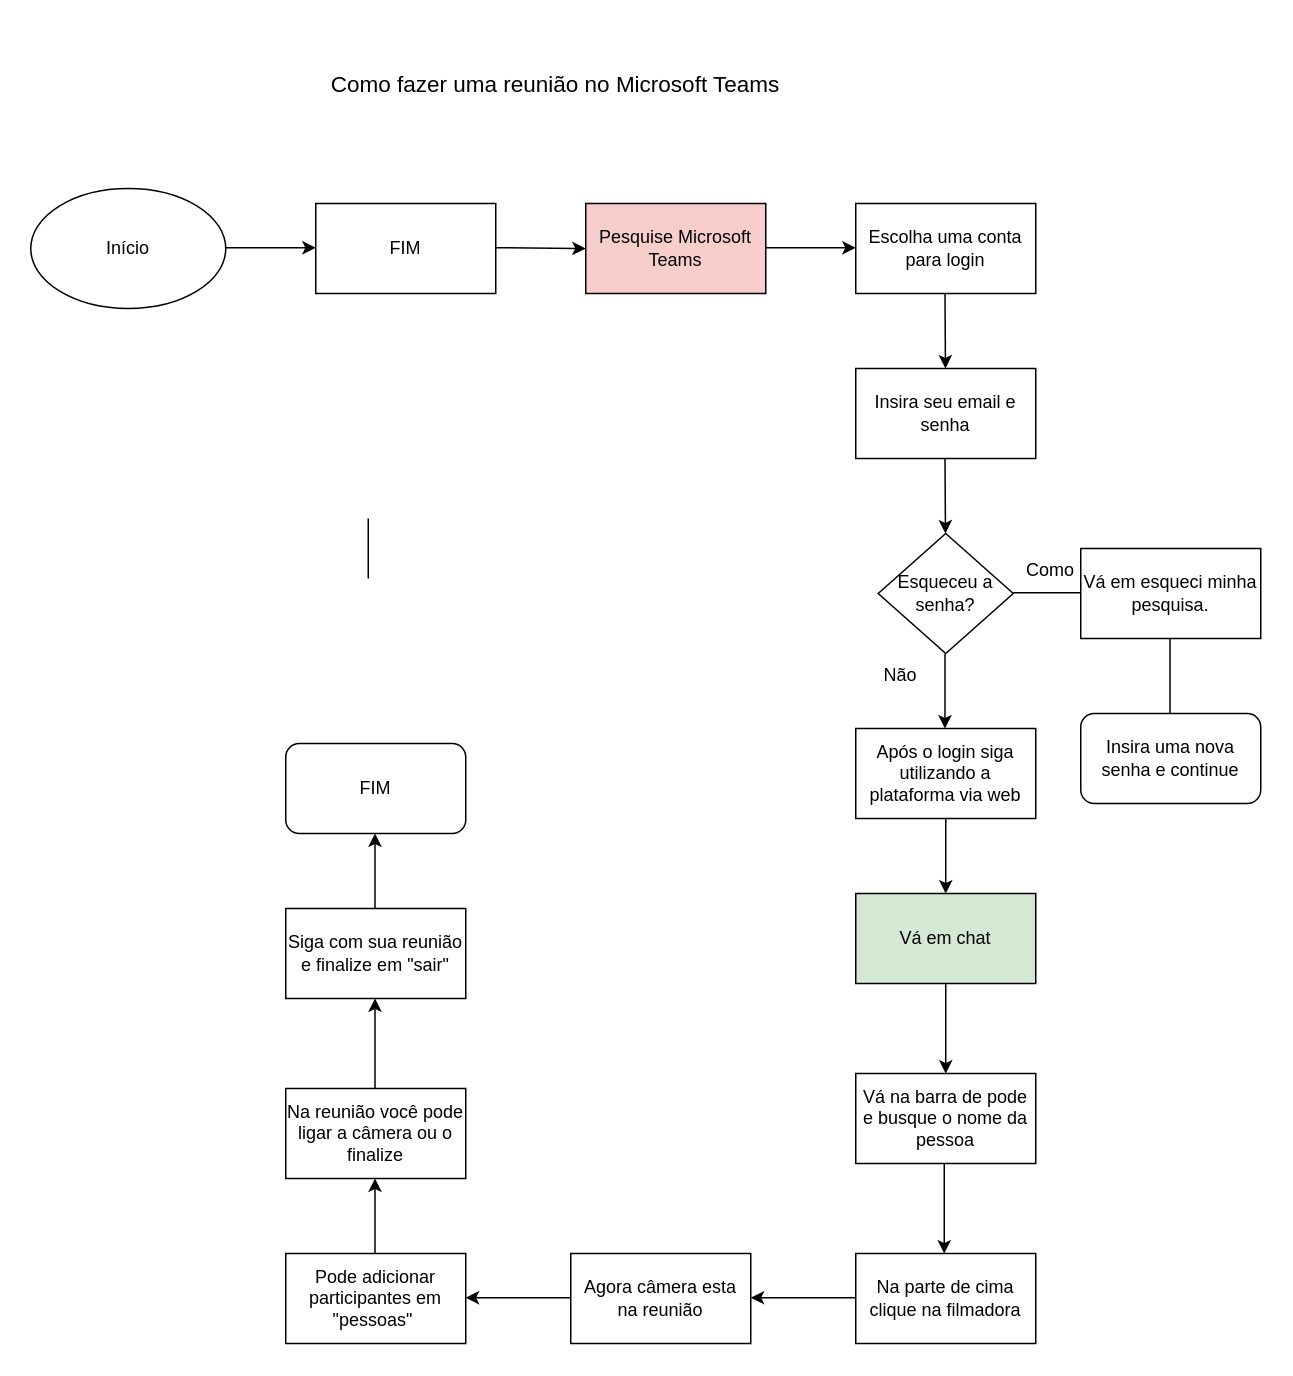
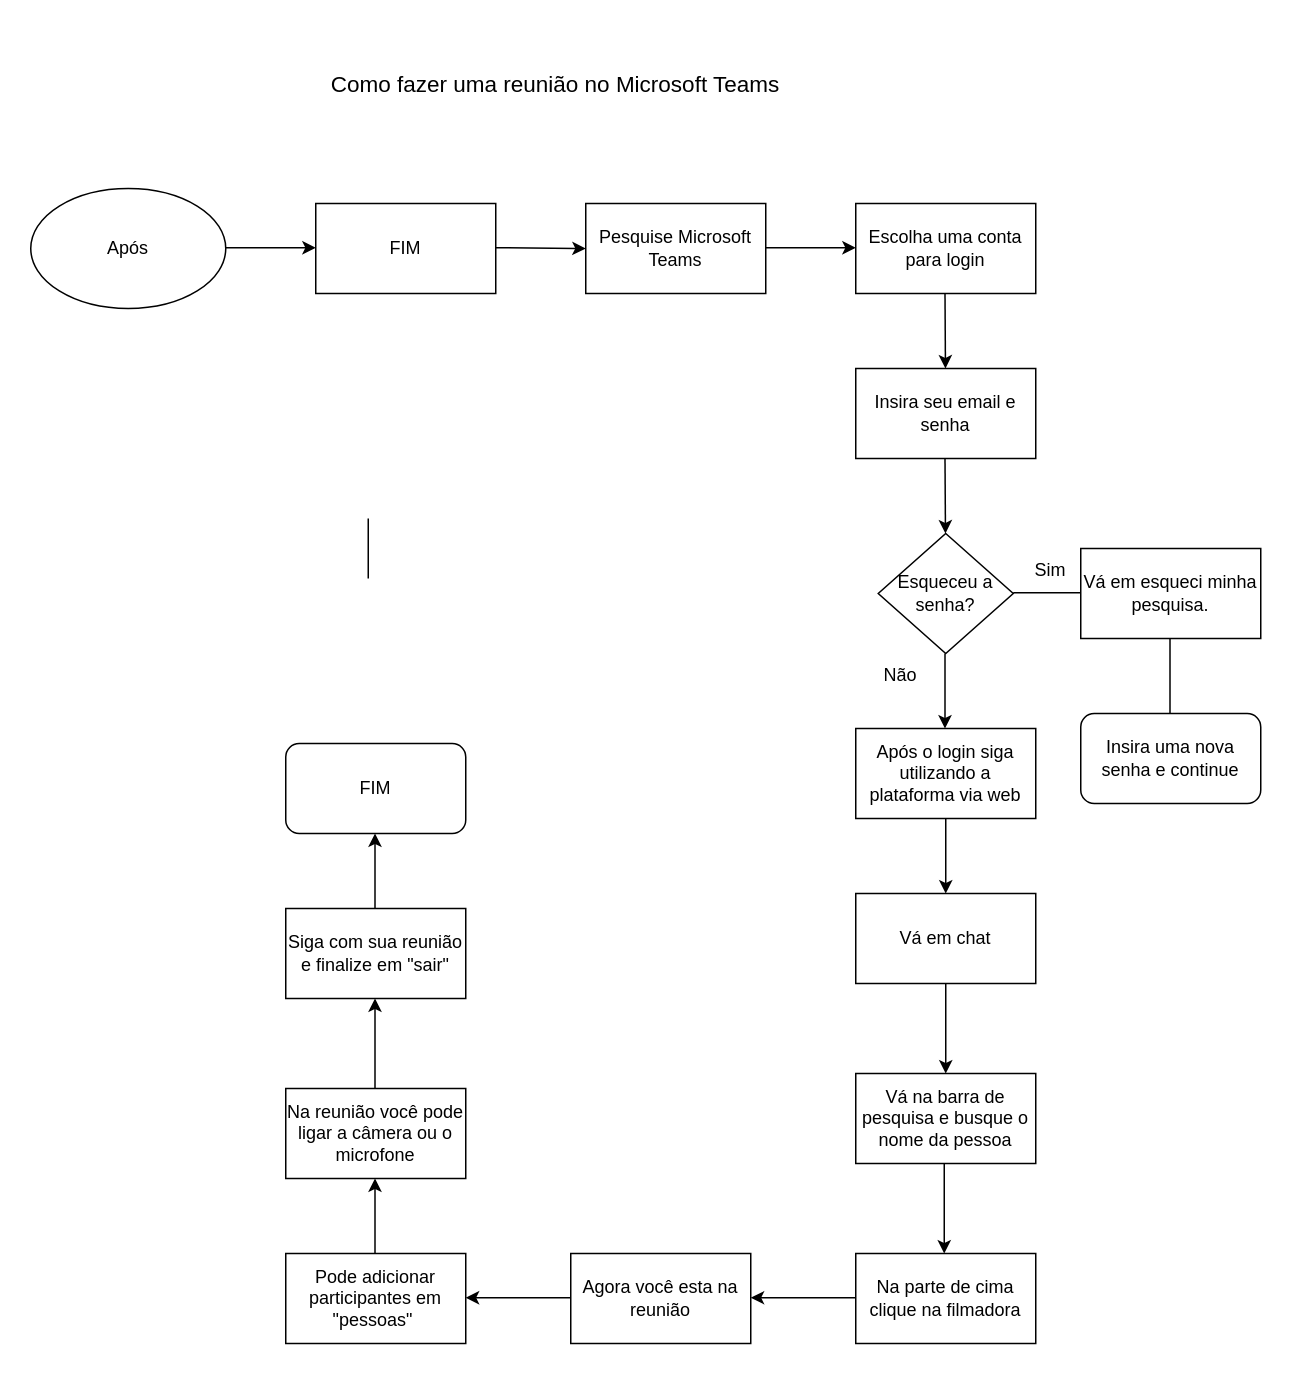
(128, 248) -> (128, 248)
(676, 248) -> (676, 248)
(1051, 571) -> (1051, 571)
(946, 938) -> (946, 938)
(946, 1118) -> (946, 1118)
(376, 1133) -> (376, 1133)
(661, 1298) -> (661, 1298)
